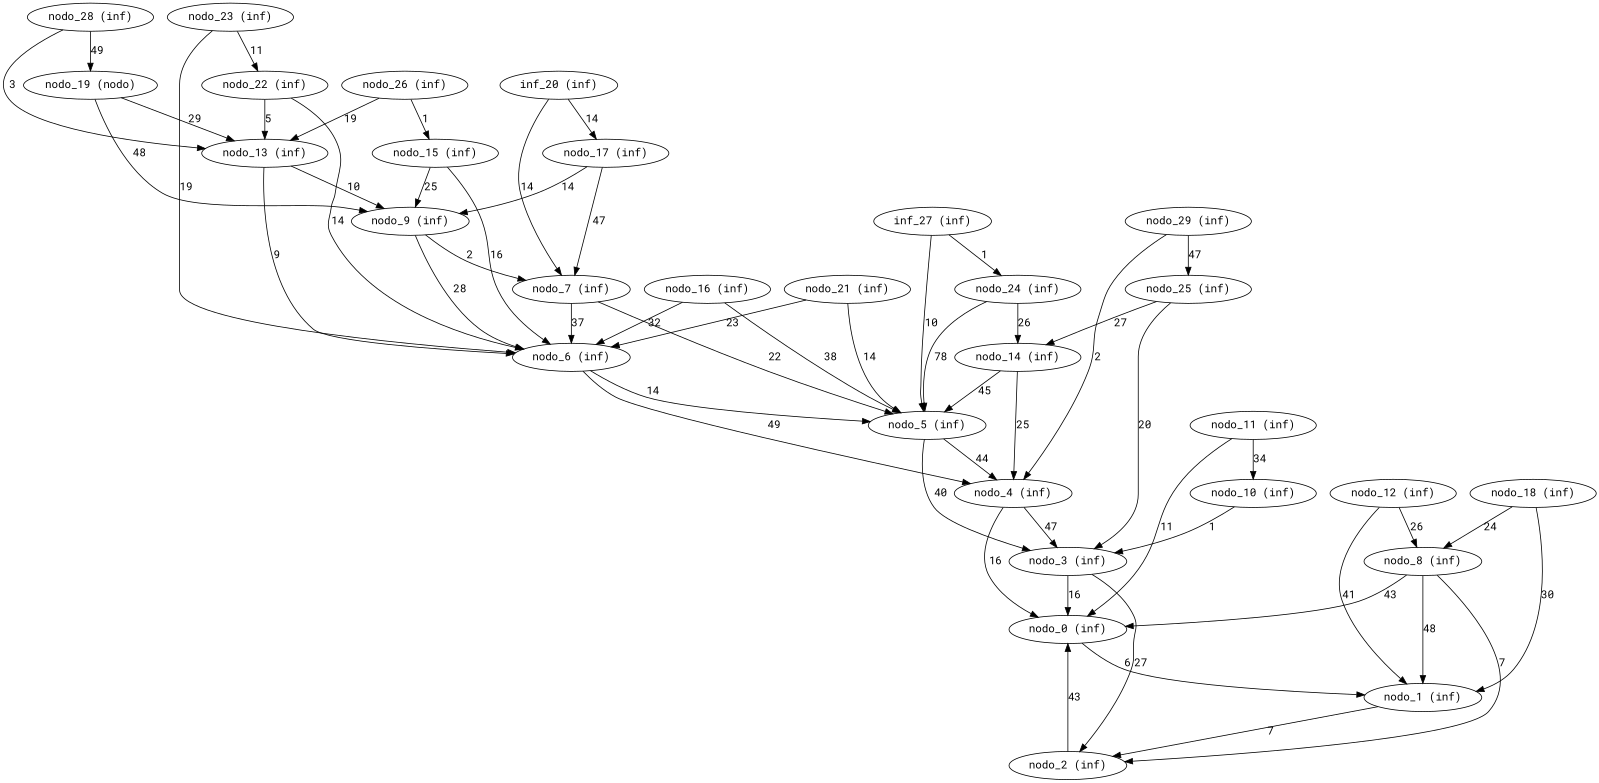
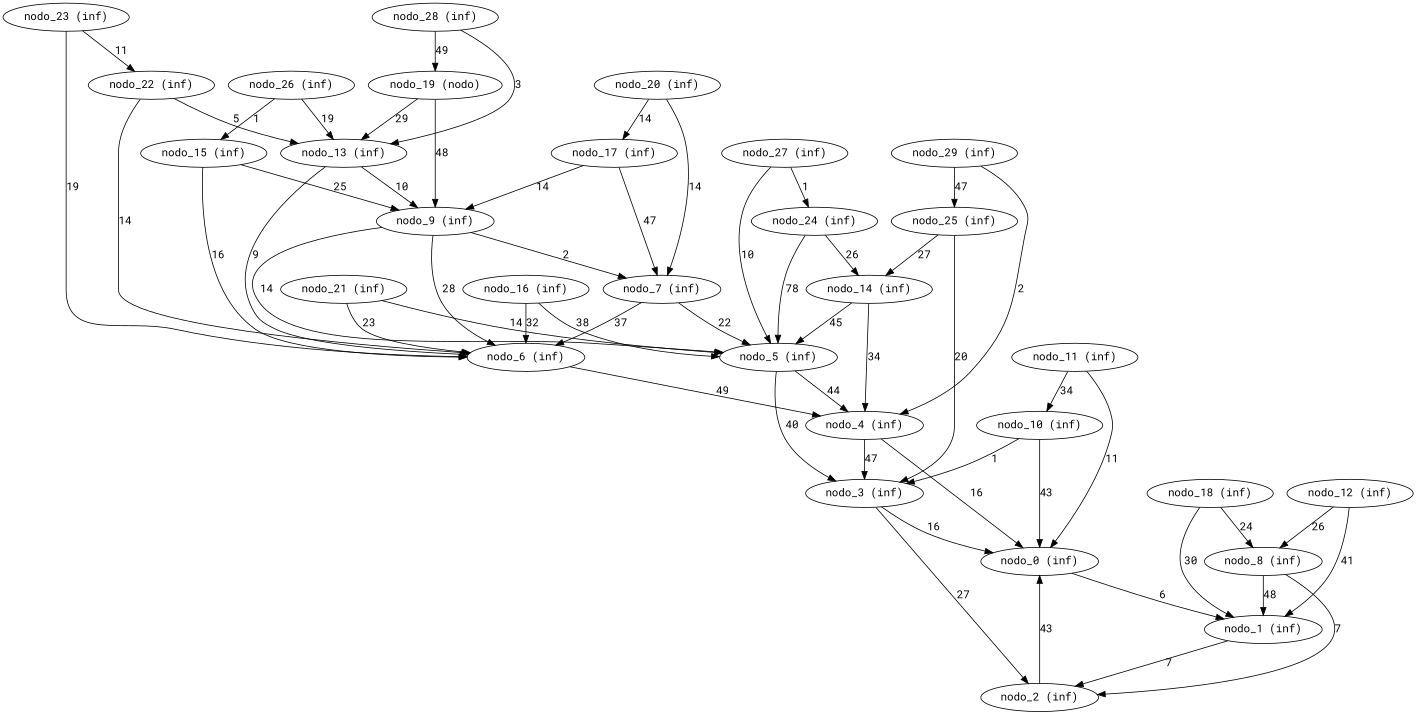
(559, 85) -> (657, 85)
(933, 221) -> (785, 153)
(723, 410) -> (367, 338)
(1023, 425) -> (874, 357)
(1274, 616) -> (1040, 489)
